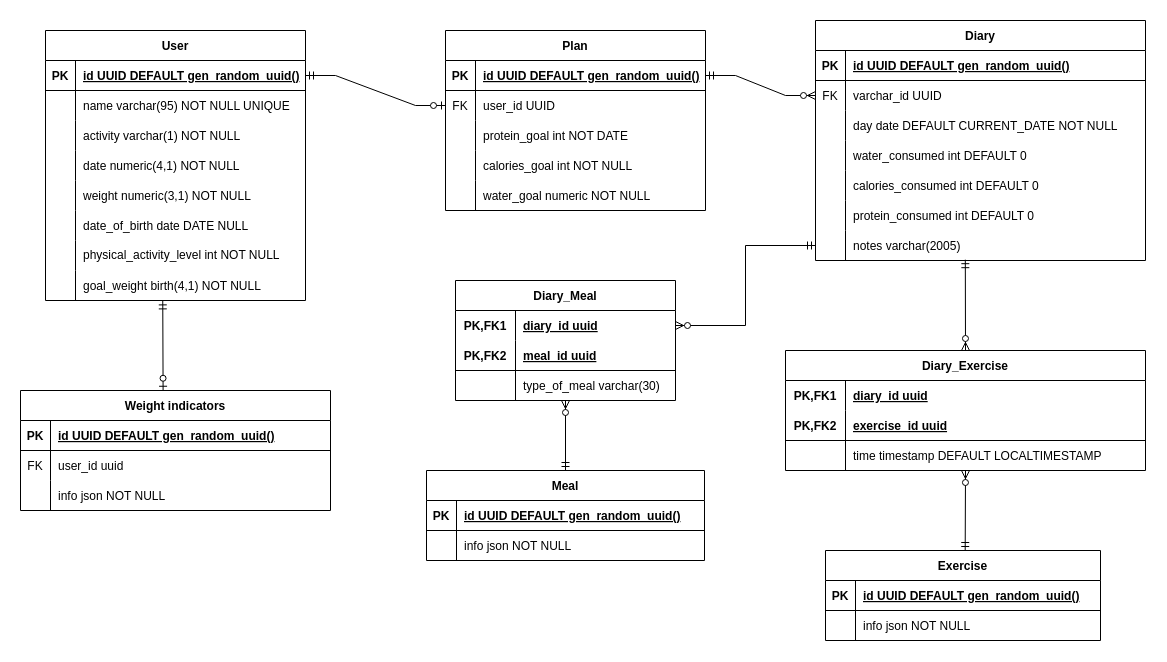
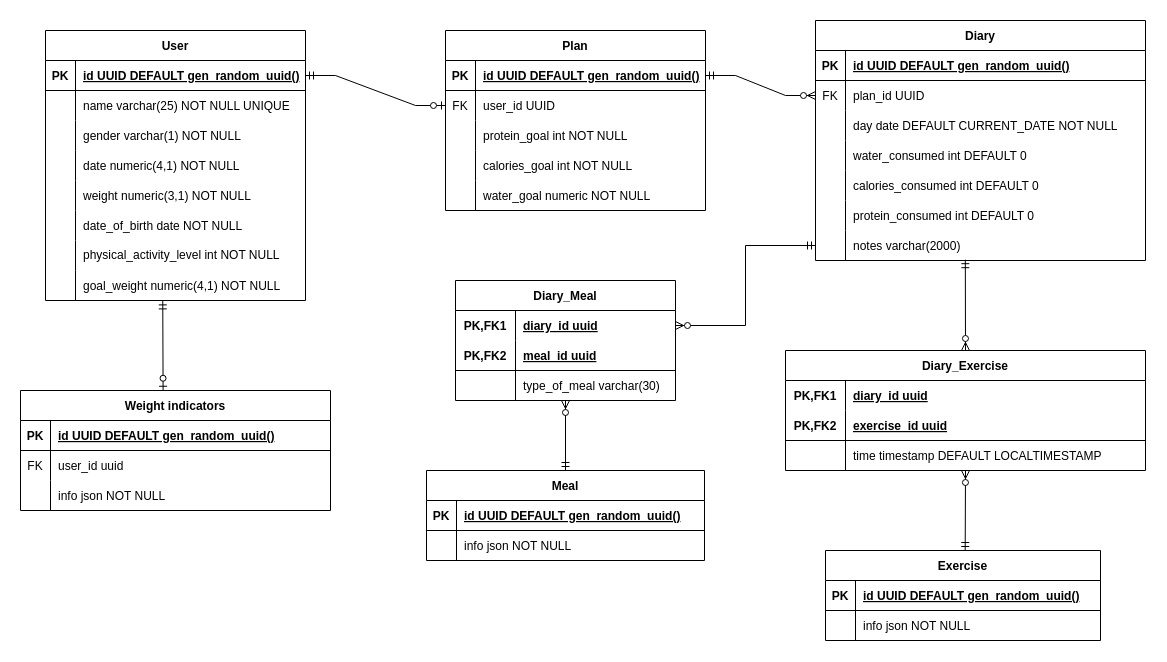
(900, 96) -> (889, 96)
(184, 106) -> (184, 106)
(169, 136) -> (166, 136)
(558, 136) -> (558, 136)
(171, 226) -> (167, 226)
(915, 246) -> (915, 246)
(178, 286) -> (185, 286)
